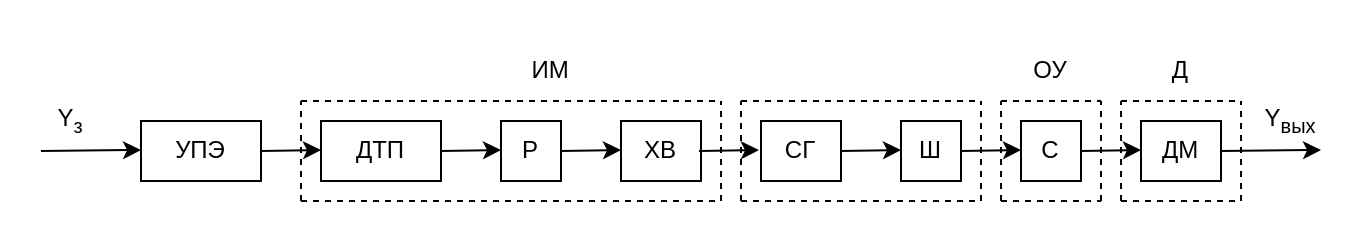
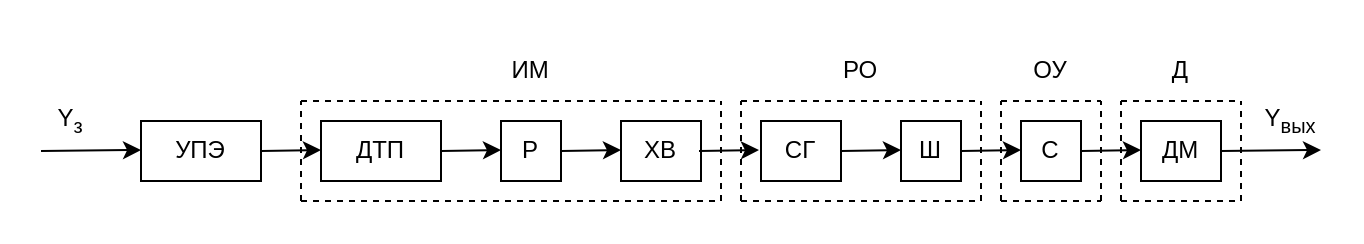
(551, 71) -> (531, 71)
none -> (861, 71)
